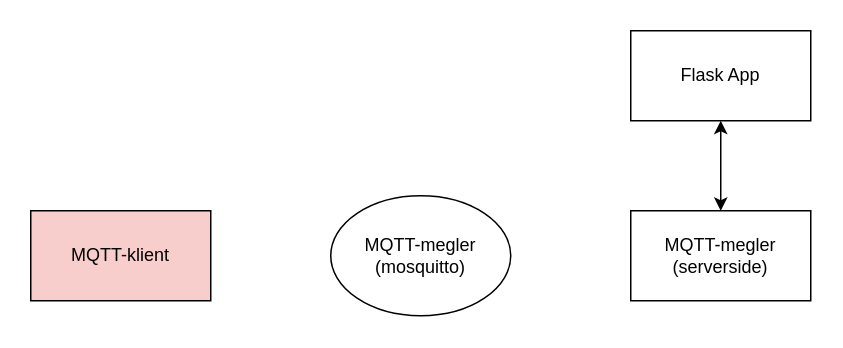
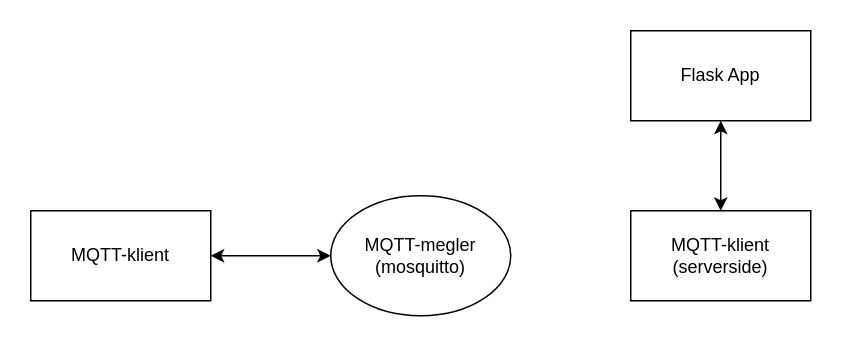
(121, 256) -> (121, 256)
none -> (271, 256)
(721, 256) -> (721, 256)
